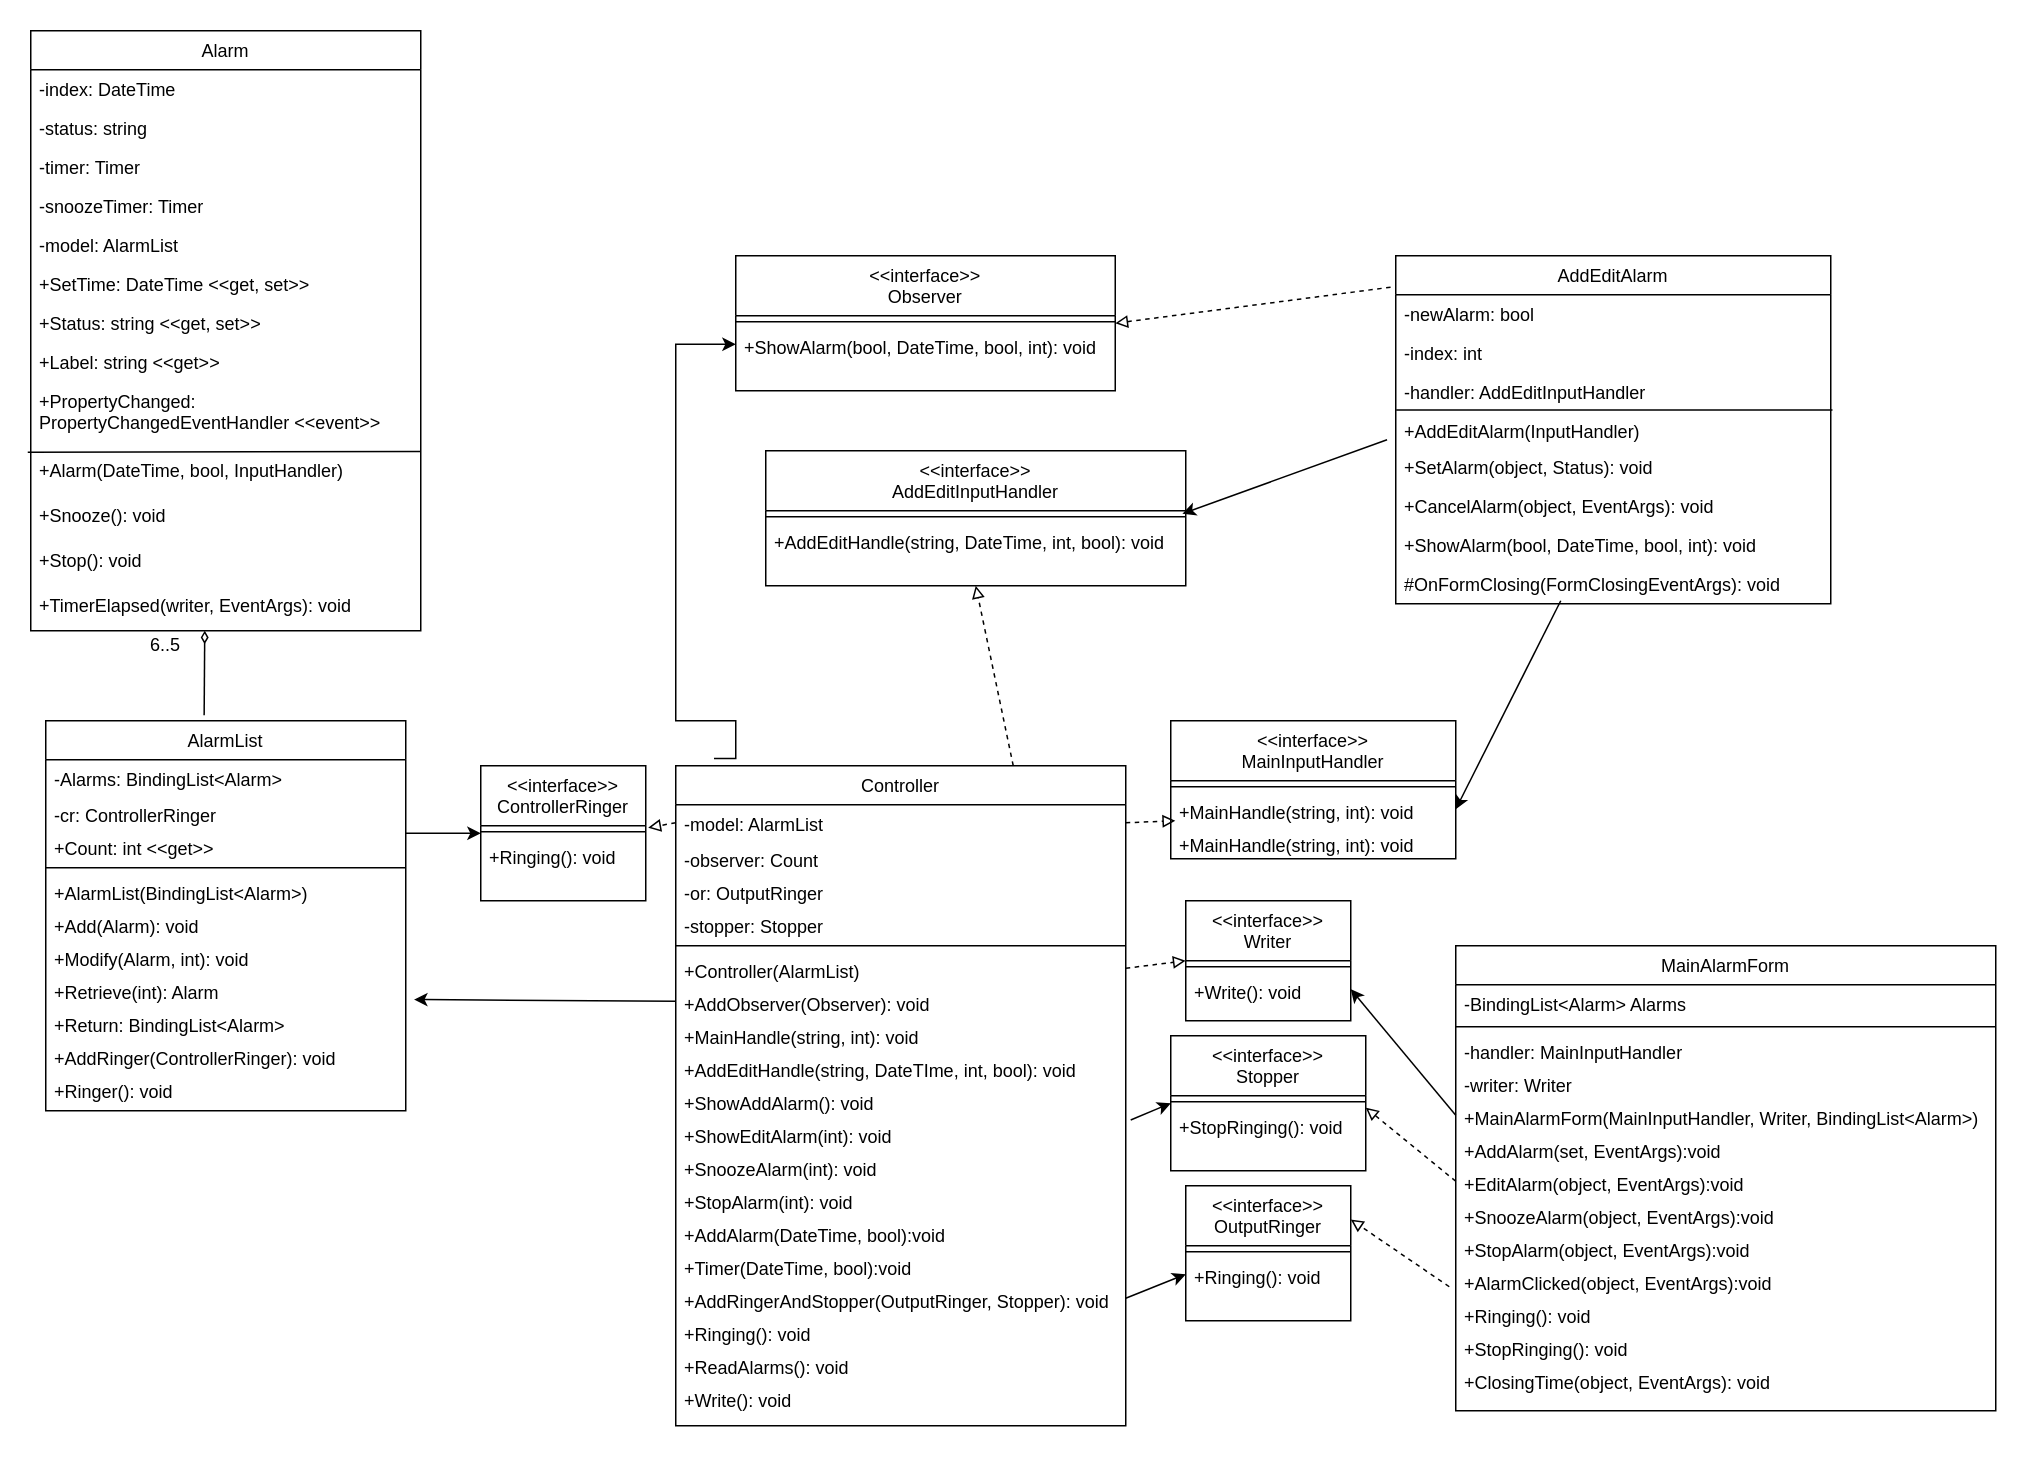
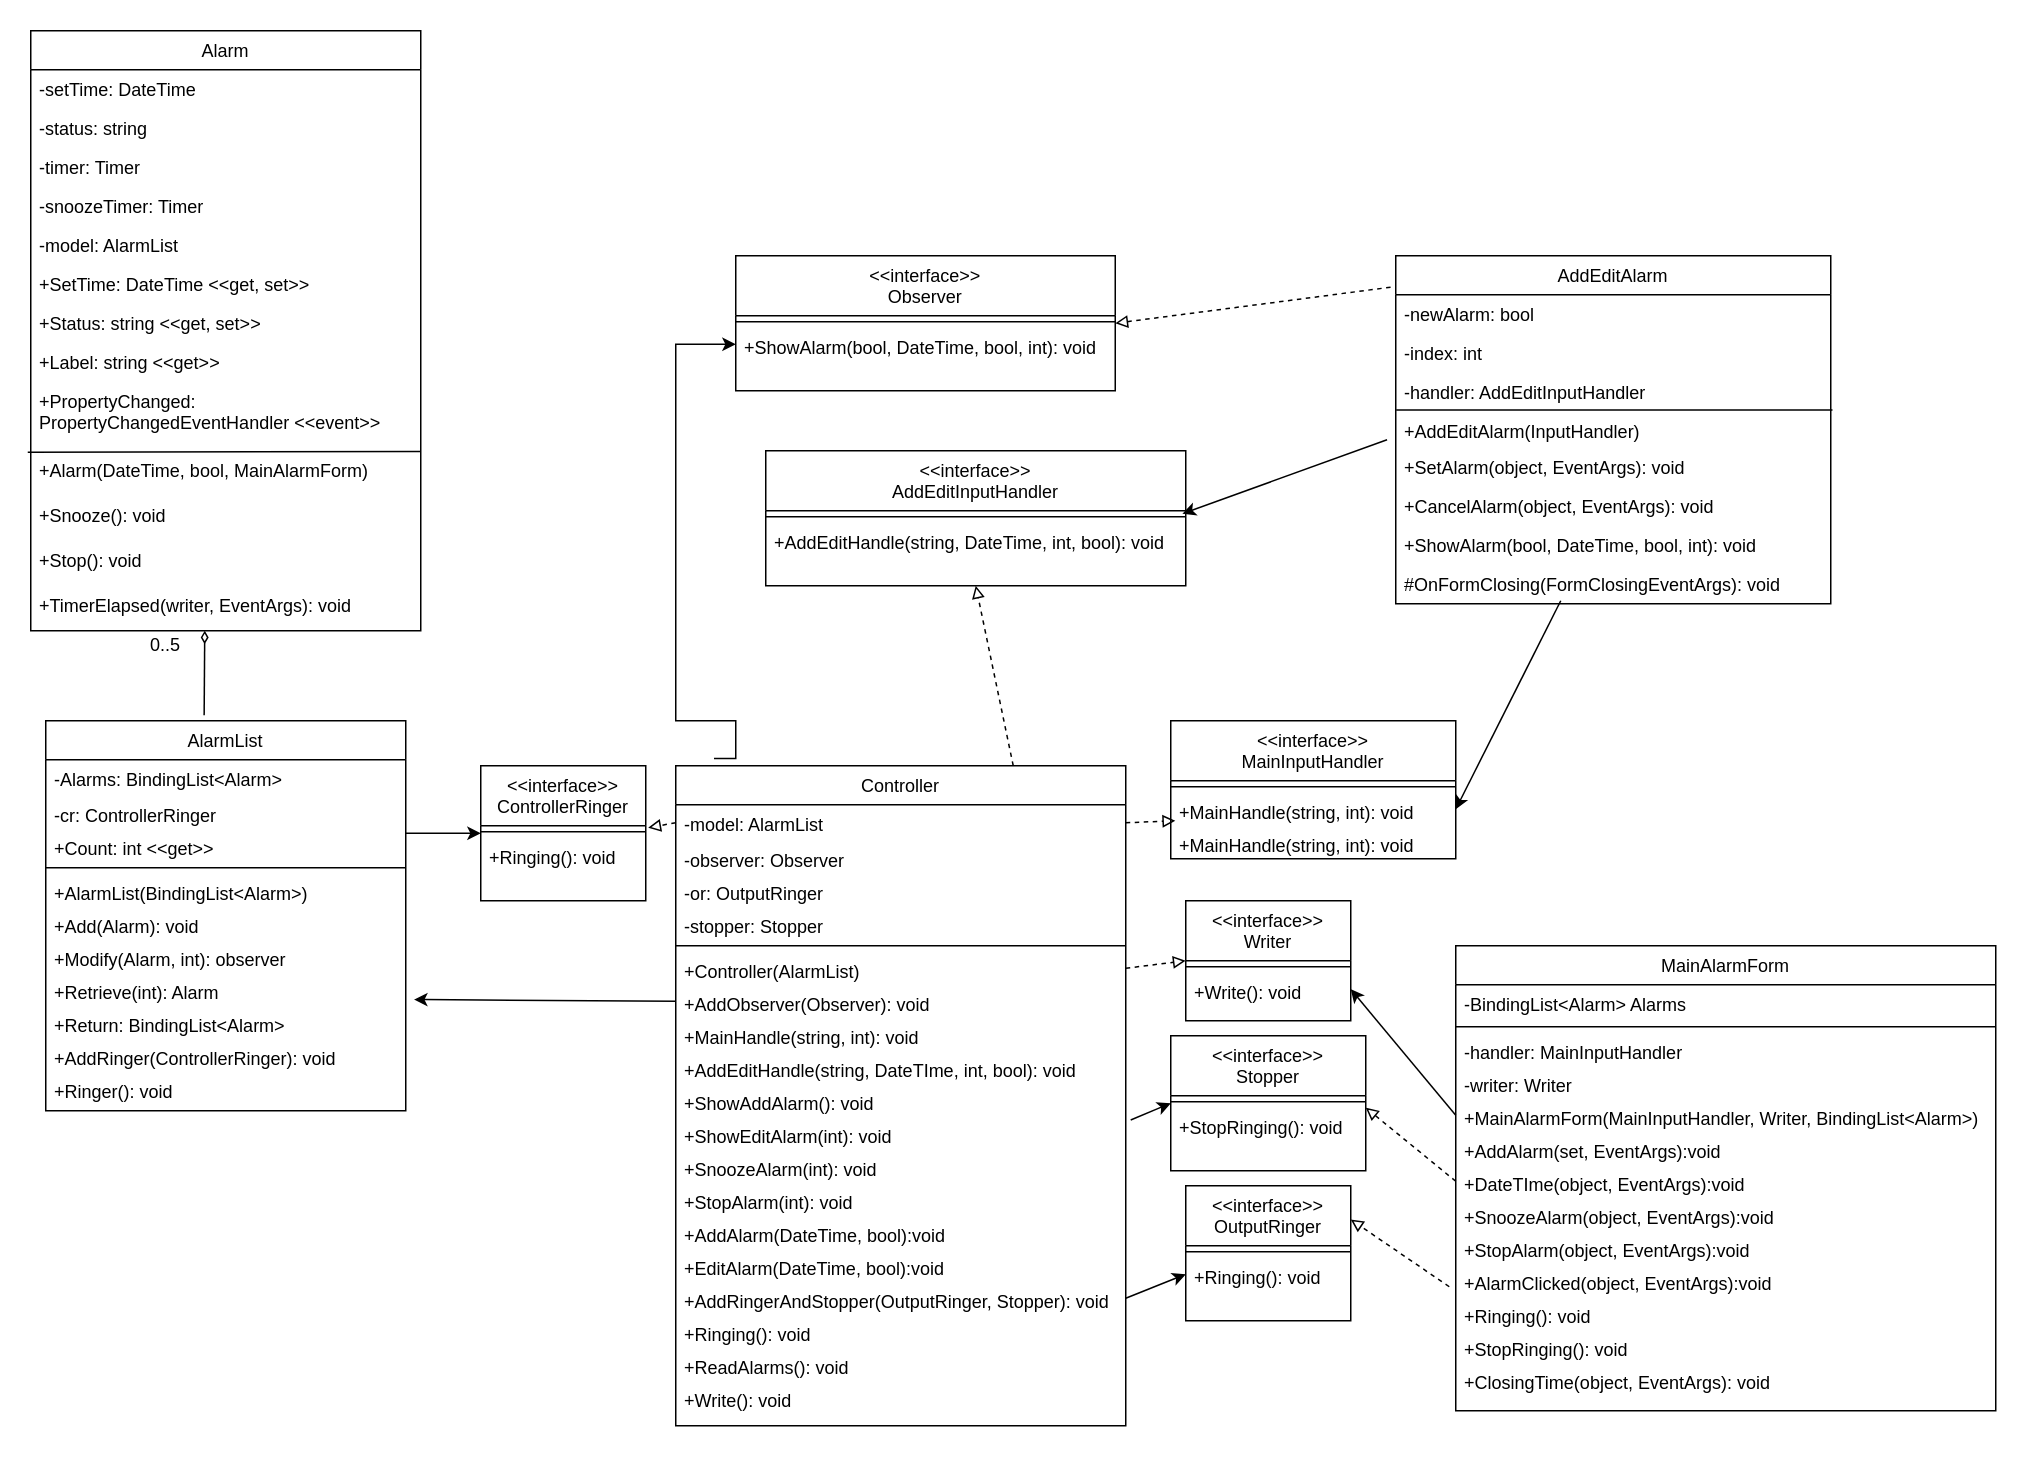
(110, 90) -> (120, 90)
(1546, 468) -> (1561, 468)
(202, 471) -> (204, 471)
(166, 646) -> (166, 646)
(760, 861) -> (775, 861)
(161, 960) -> (184, 960)
(1621, 1185) -> (1621, 1185)
(804, 1269) -> (822, 1269)
